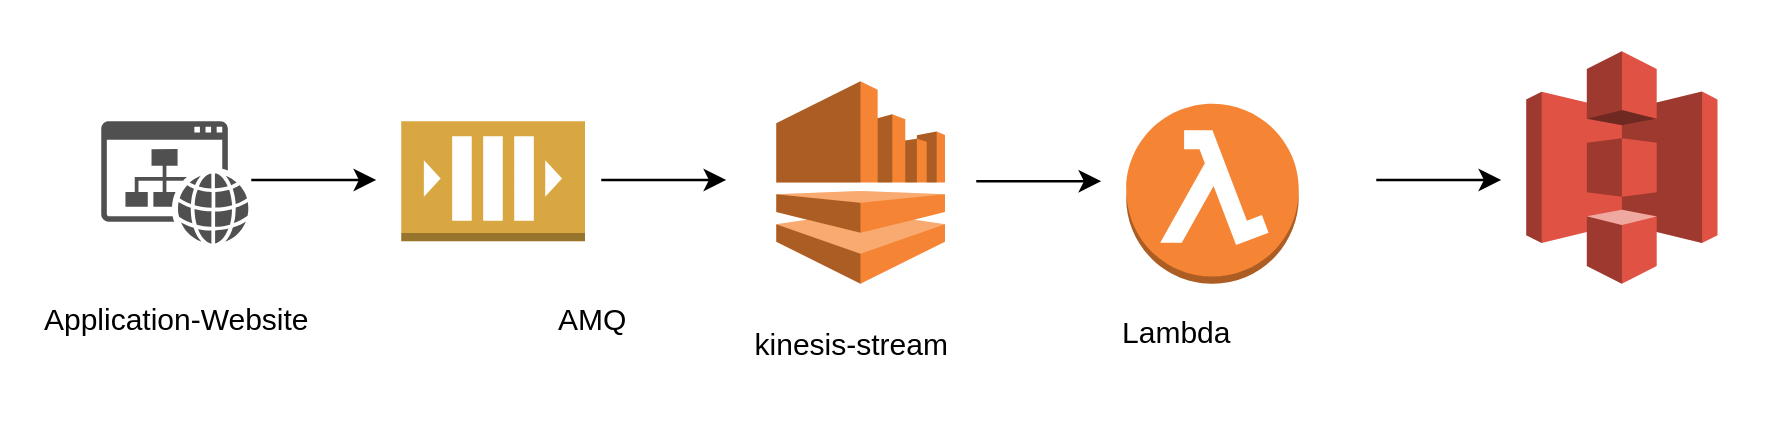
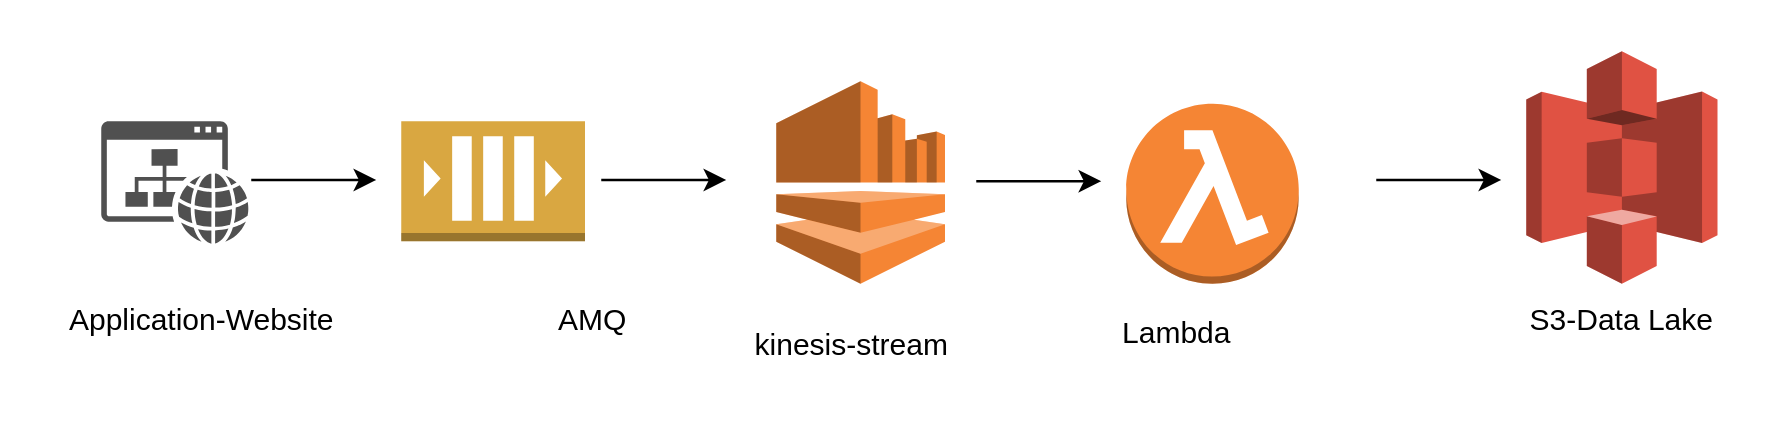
(176, 321) -> (201, 321)
none -> (1622, 321)
